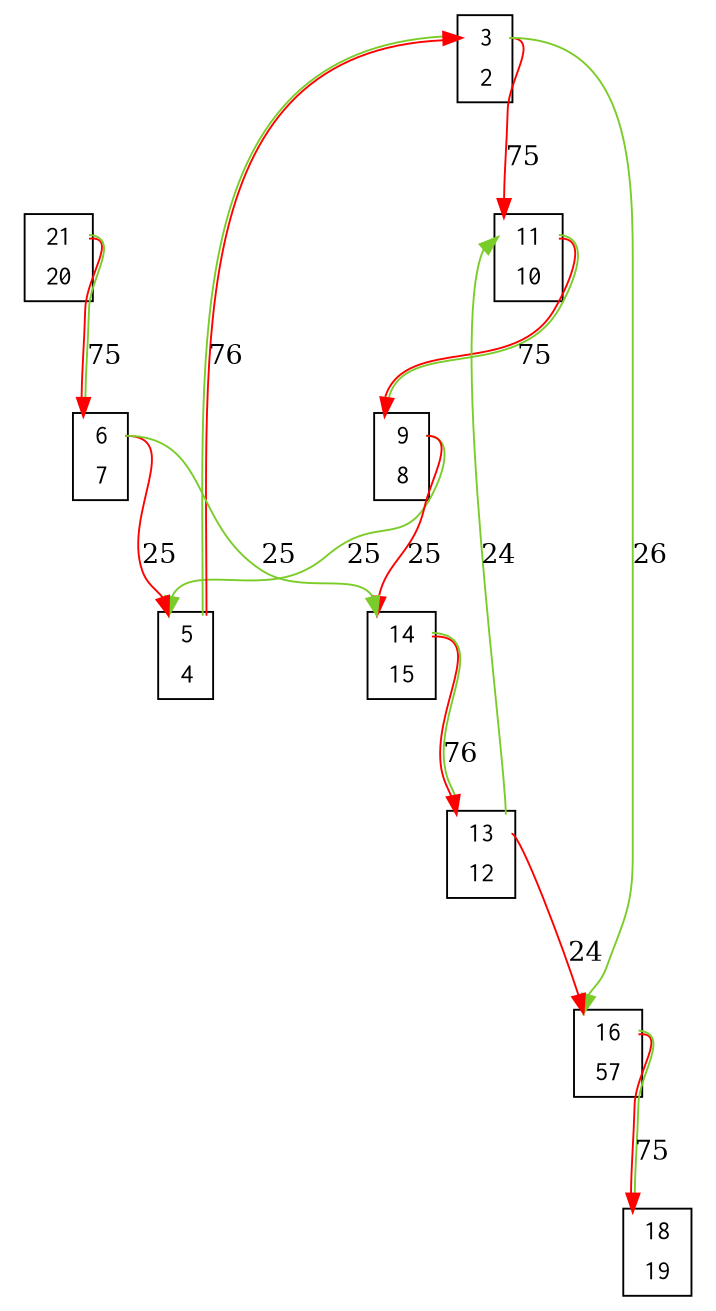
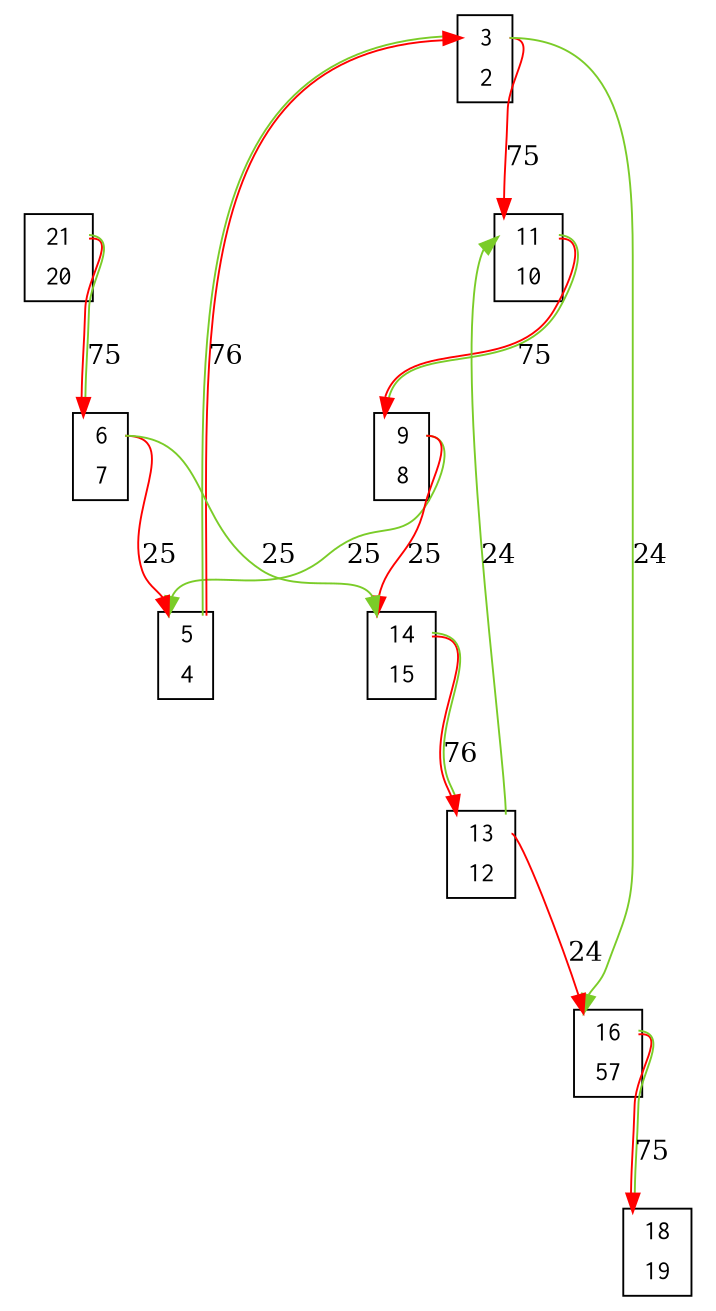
(651, 556) -> (651, 556)
